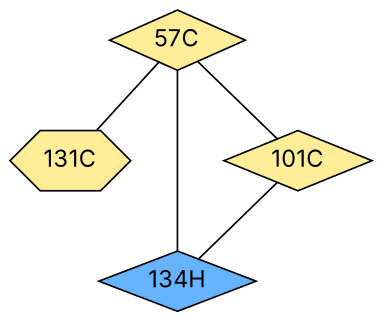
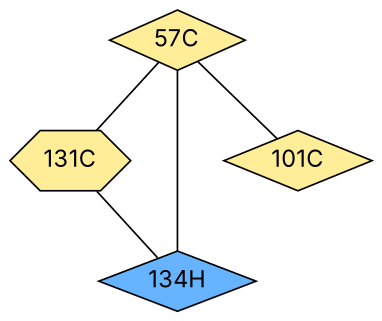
(238, 221) -> (127, 225)
